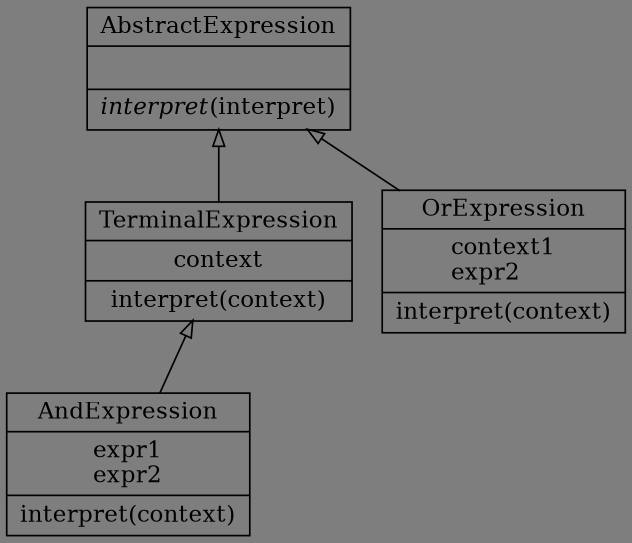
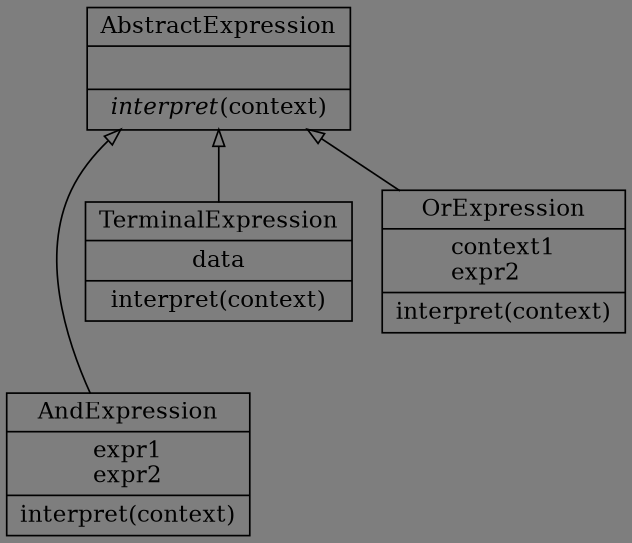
(273, 107) -> (273, 107)
(219, 260) -> (219, 260)
(173, 365) -> (57, 263)
